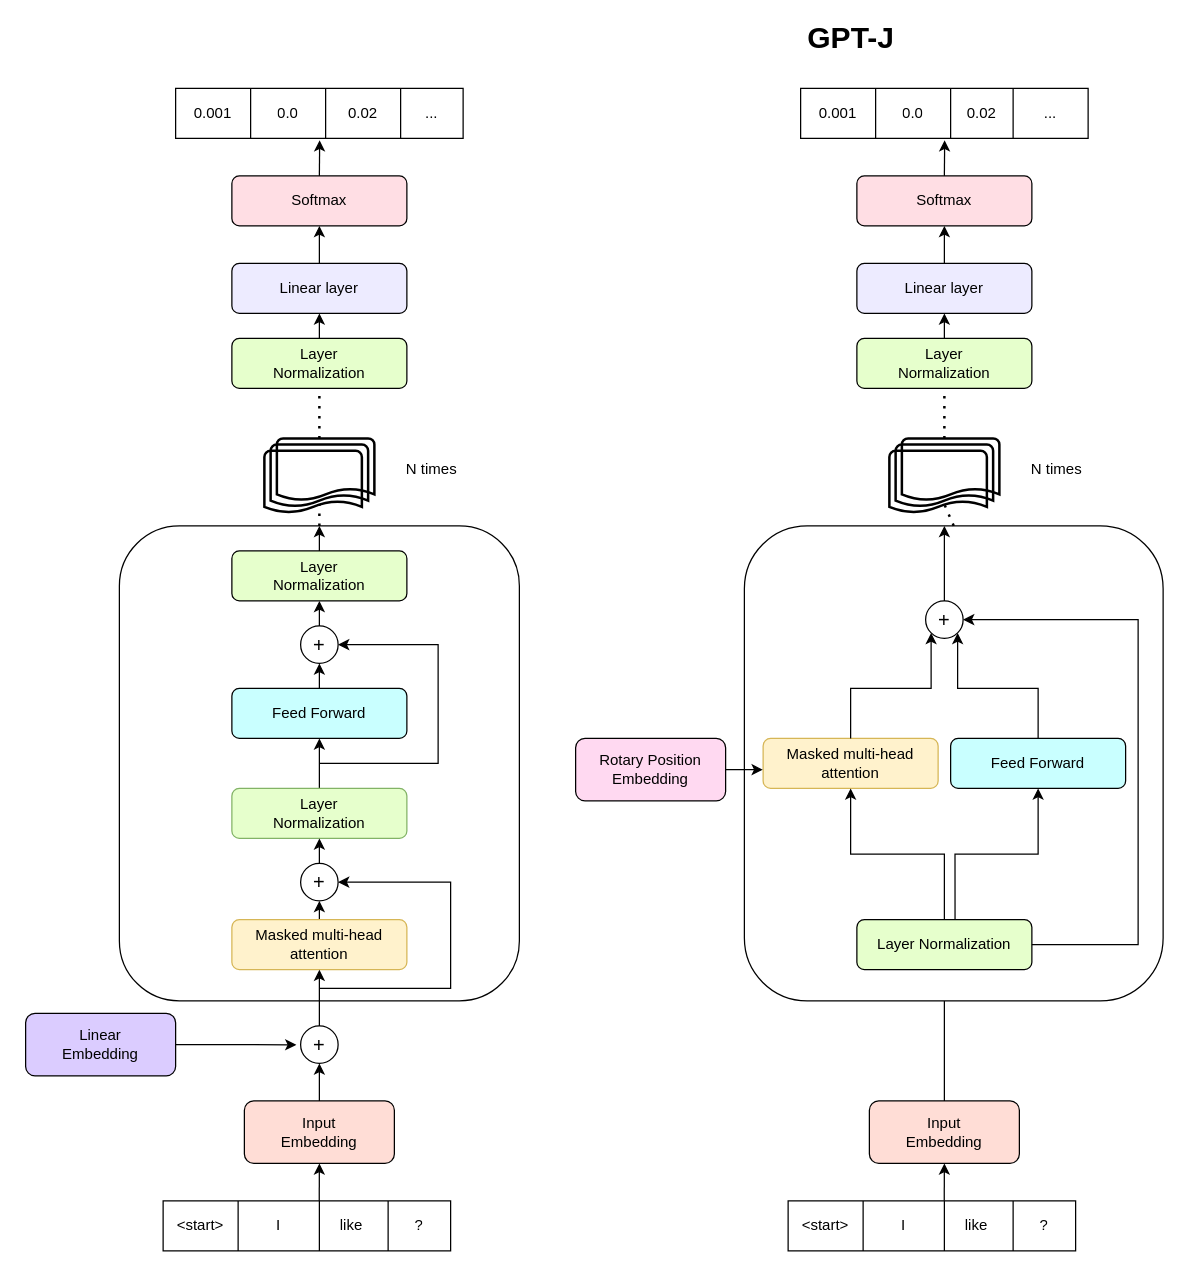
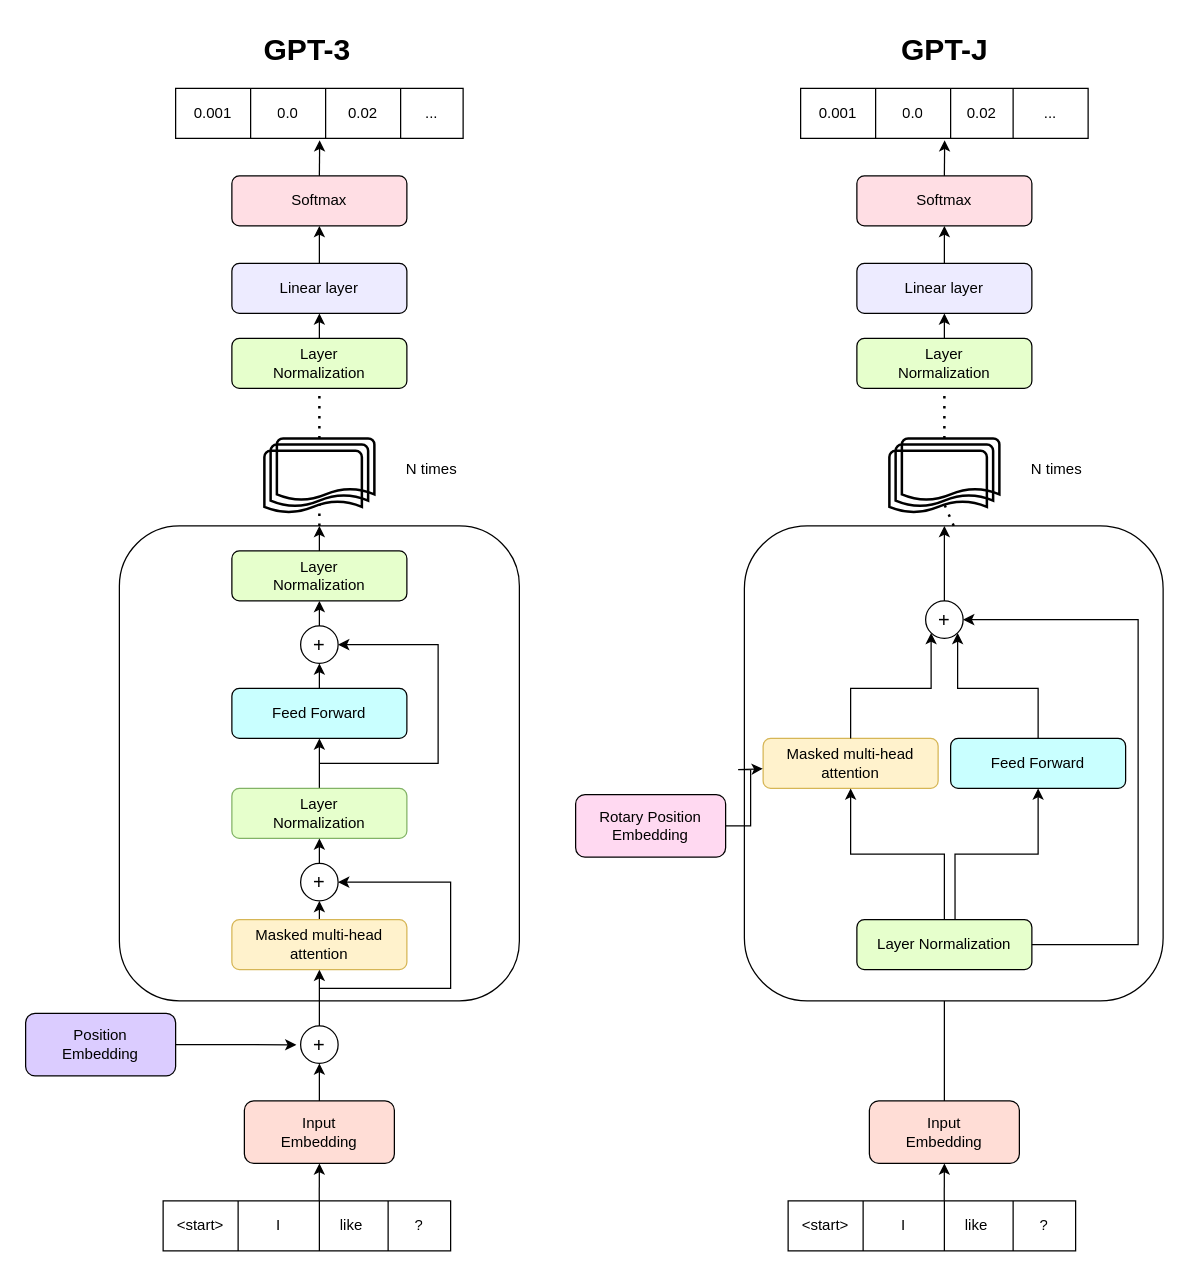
(851, 38) -> (944, 51)
none -> (307, 51)
(651, 769) -> (651, 826)
(101, 1044) -> (101, 1044)
